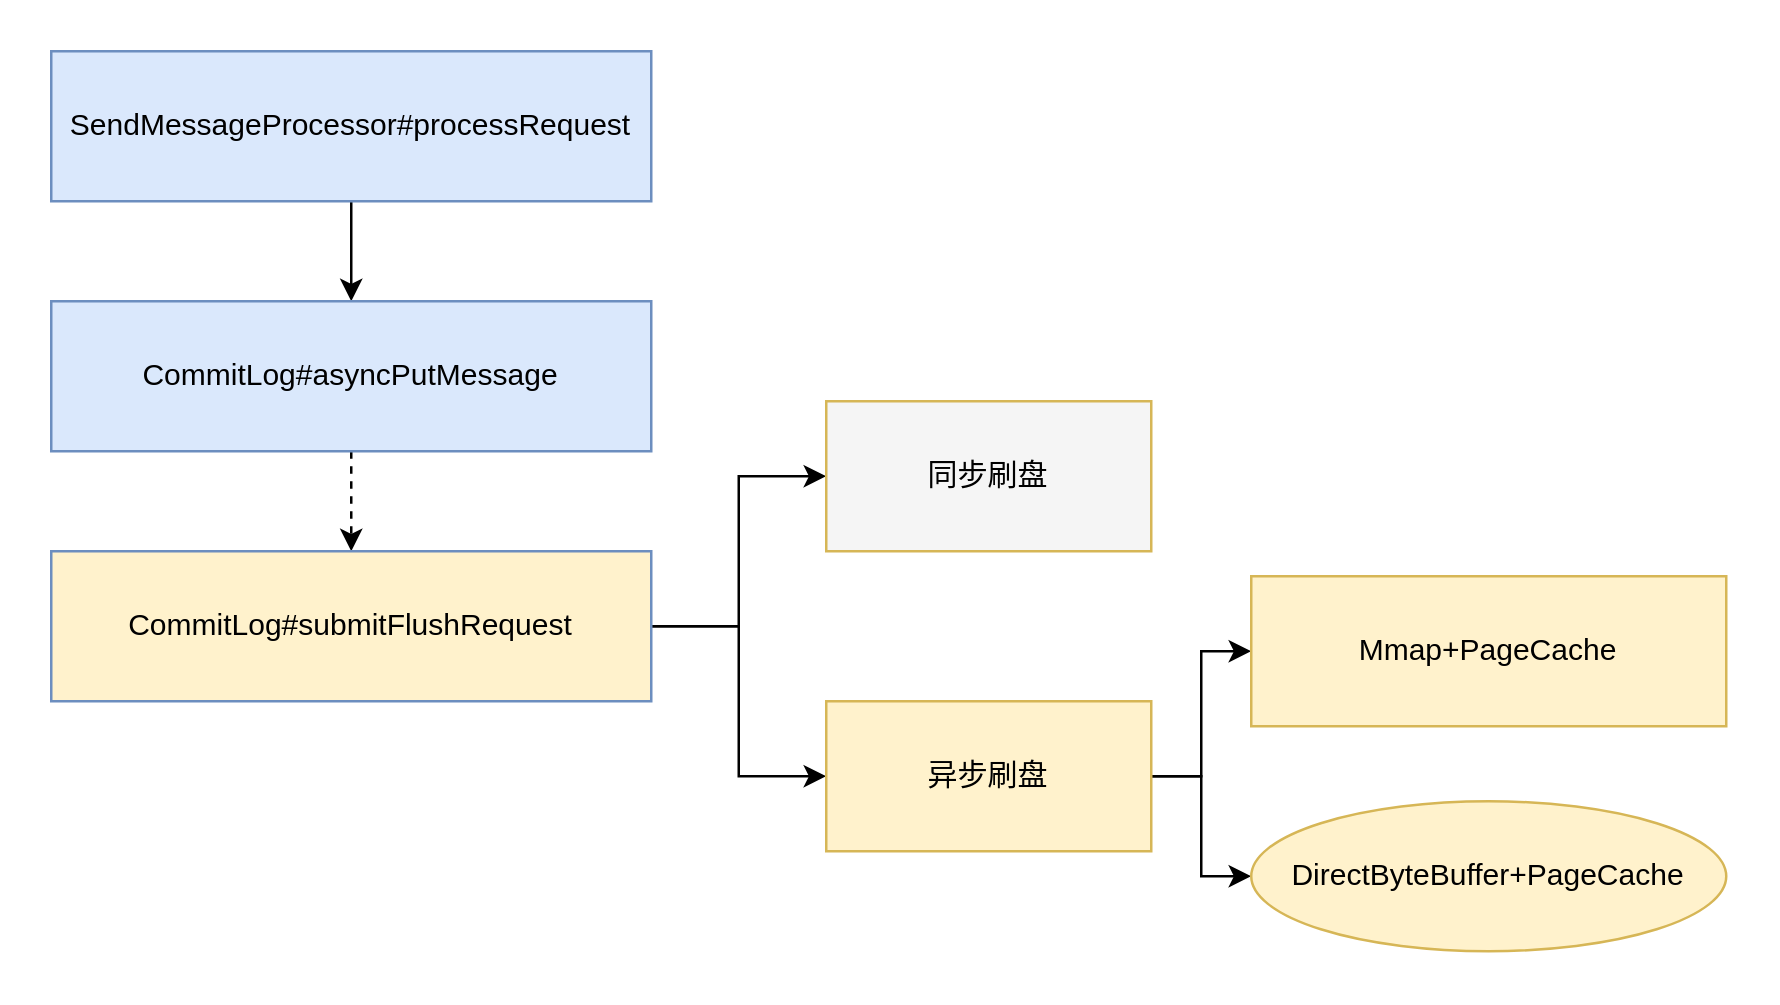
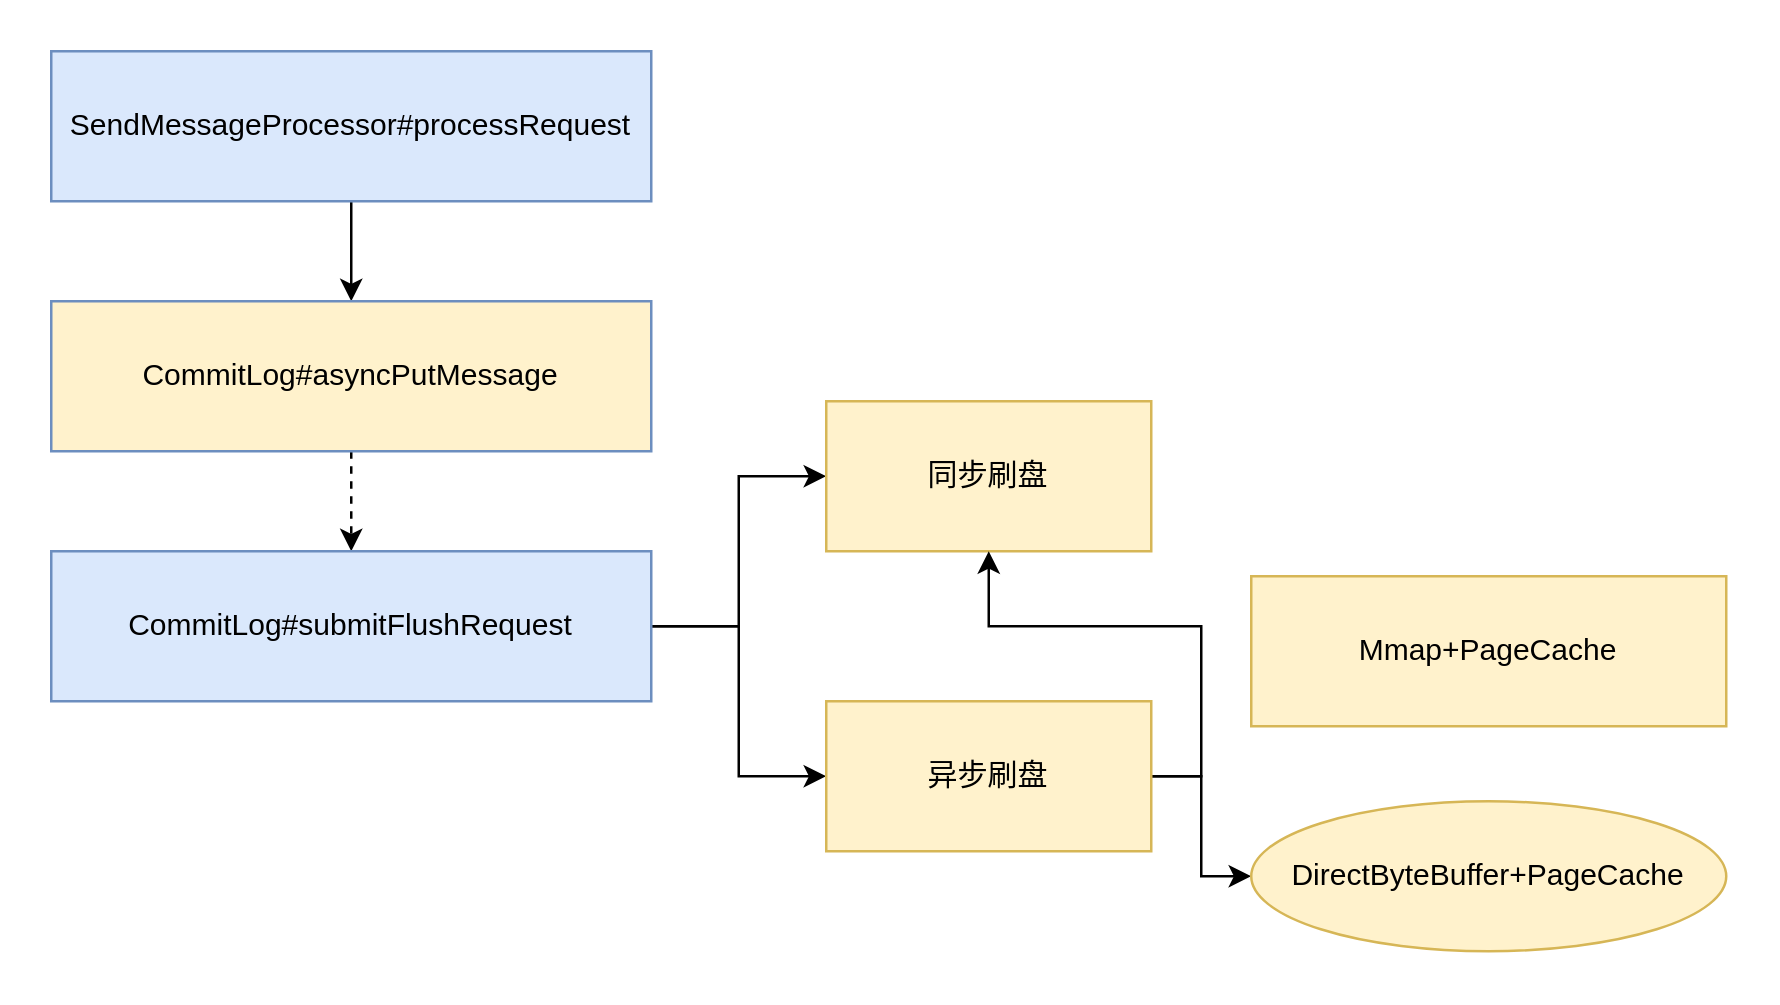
(351, 376) -> (351, 376)
(989, 476) -> (989, 476)
(351, 626) -> (351, 626)
(1216, 651) -> (1080, 626)
